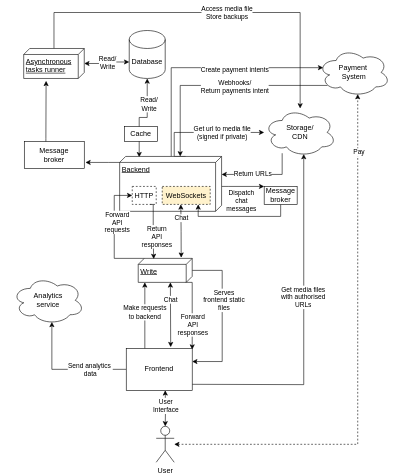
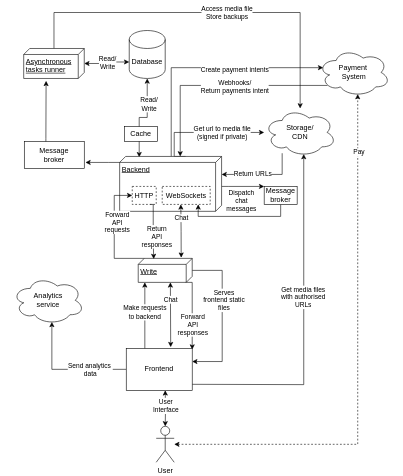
(186, 195) -> (186, 195)
